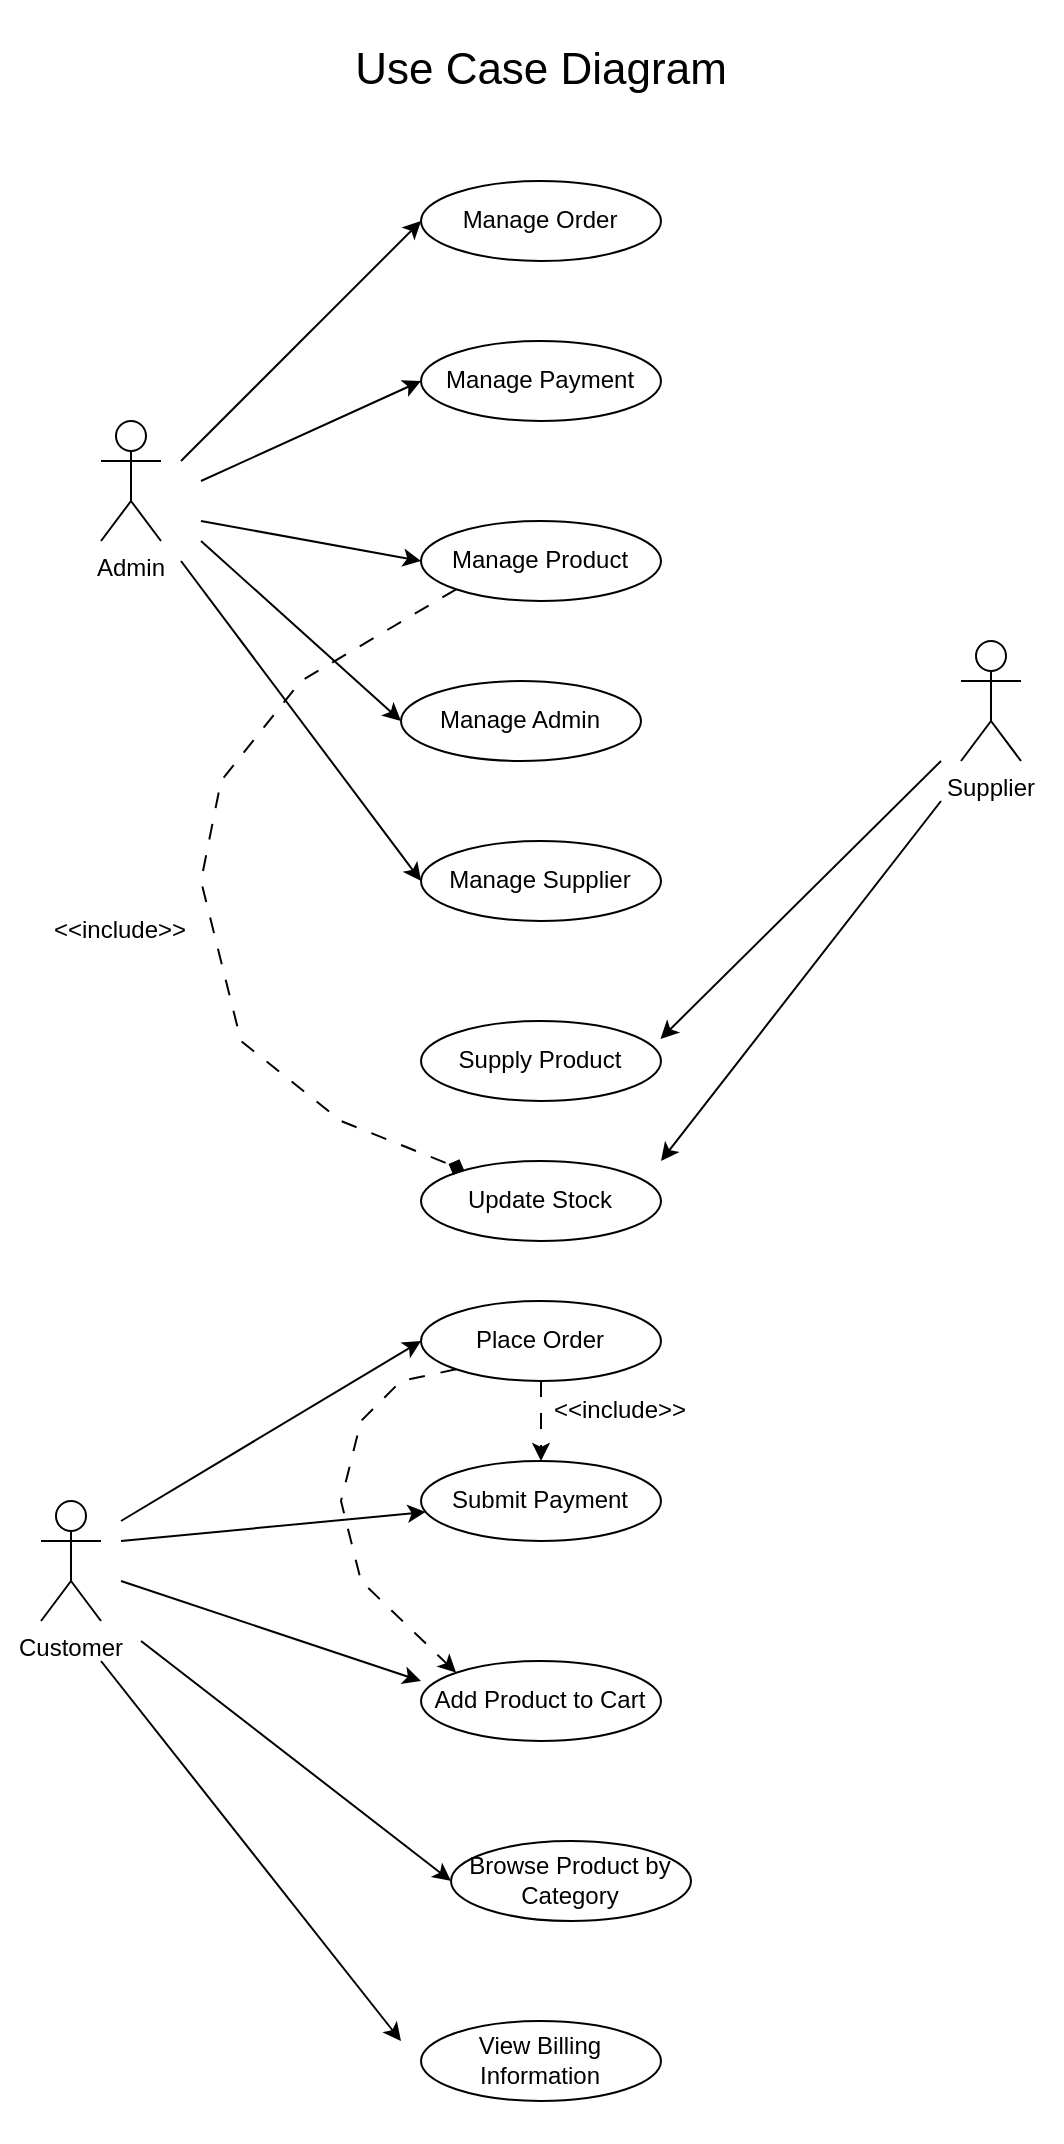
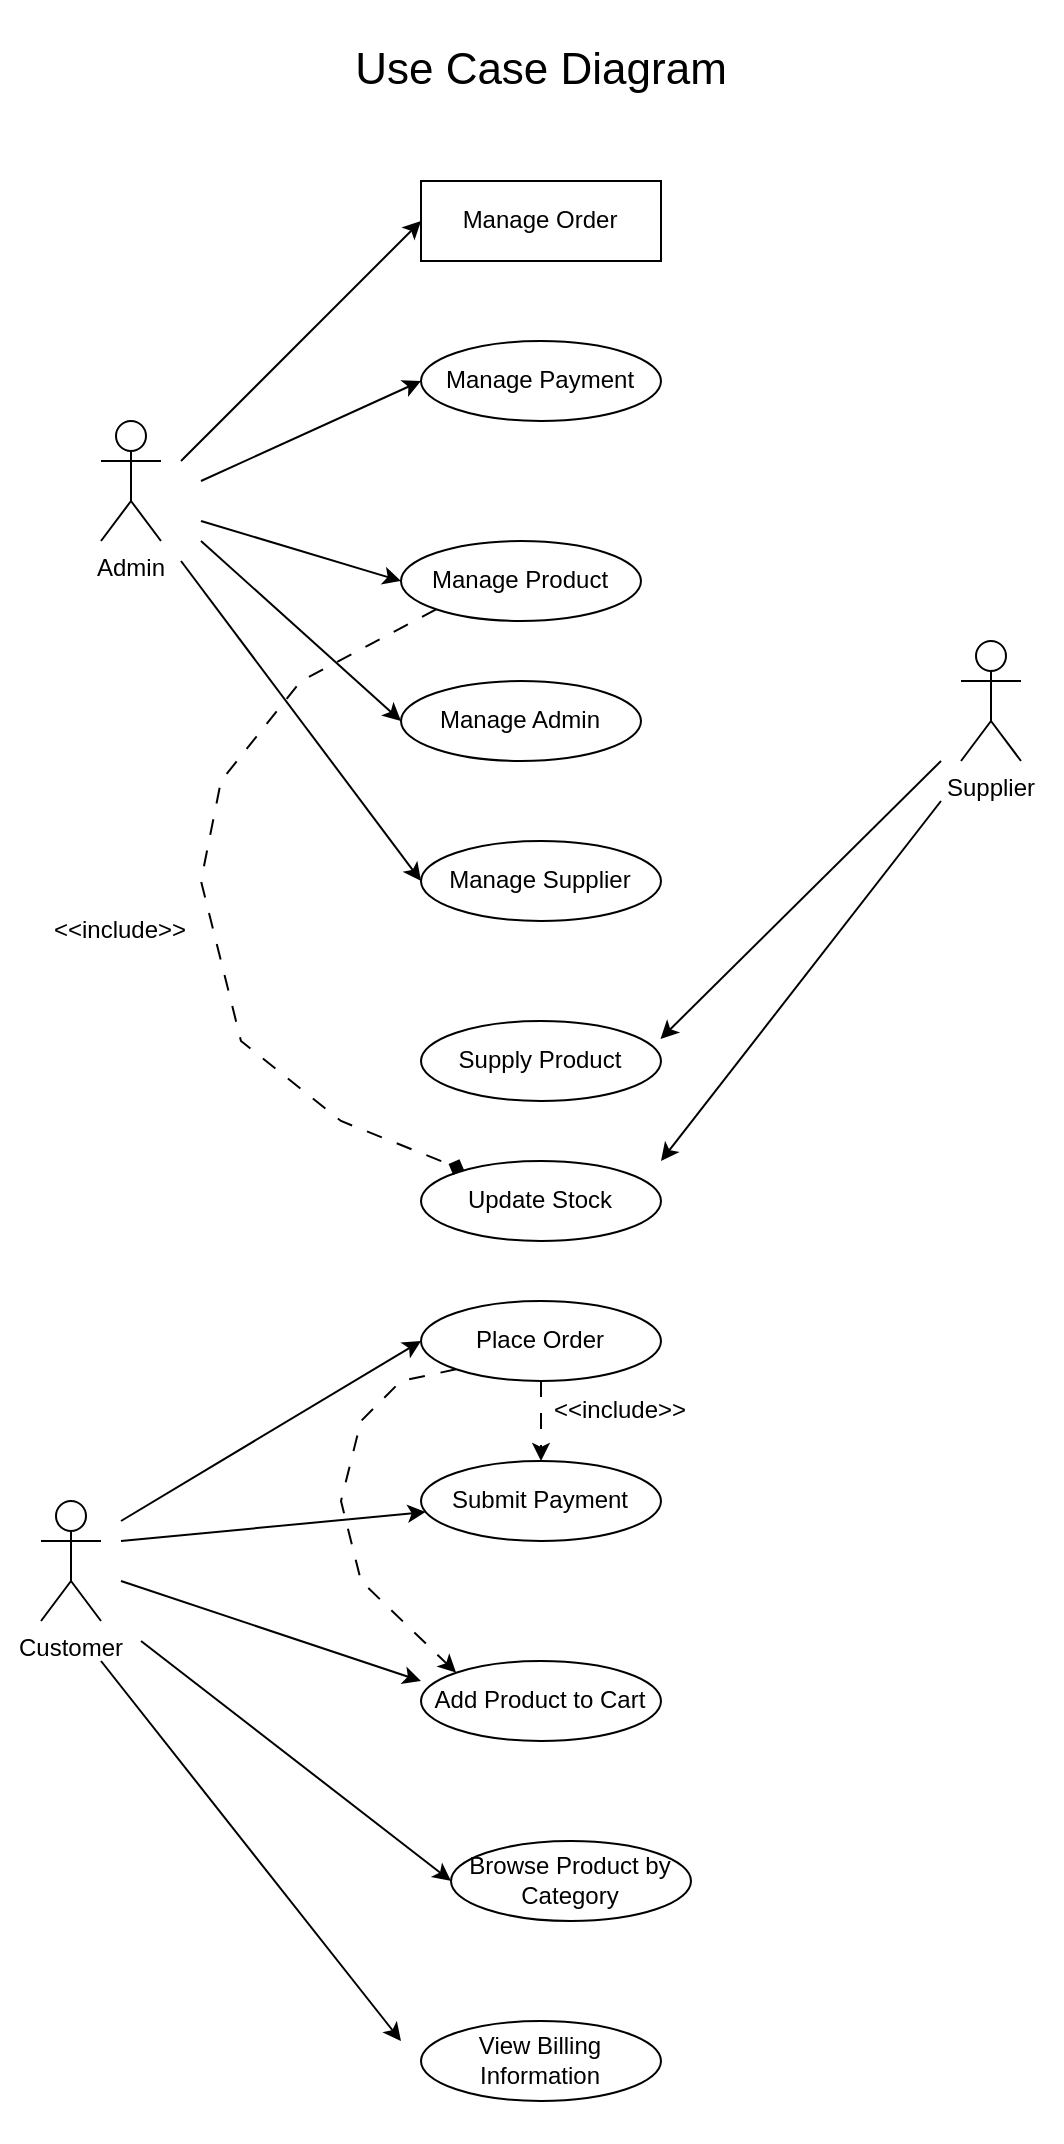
(541, 221) -> (541, 221)
(541, 561) -> (521, 581)
